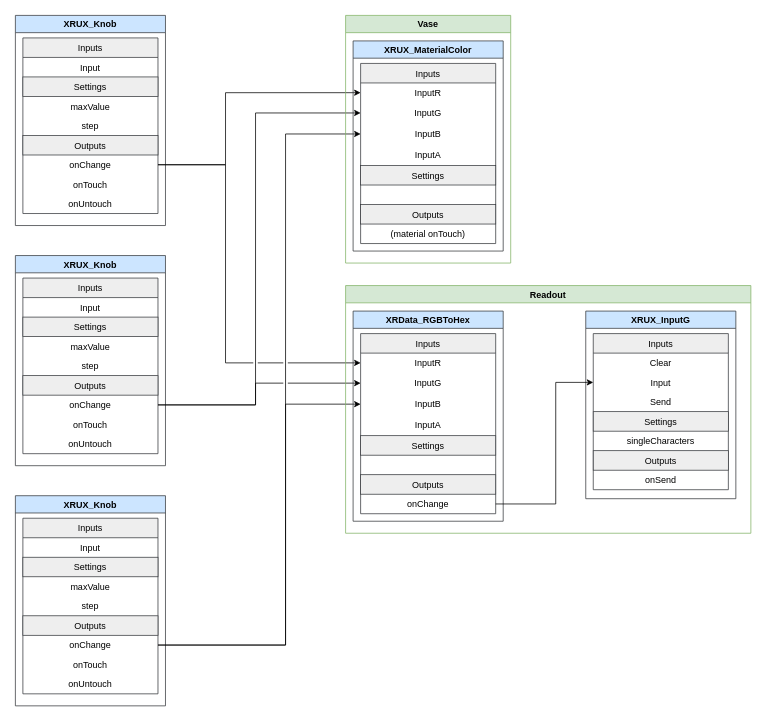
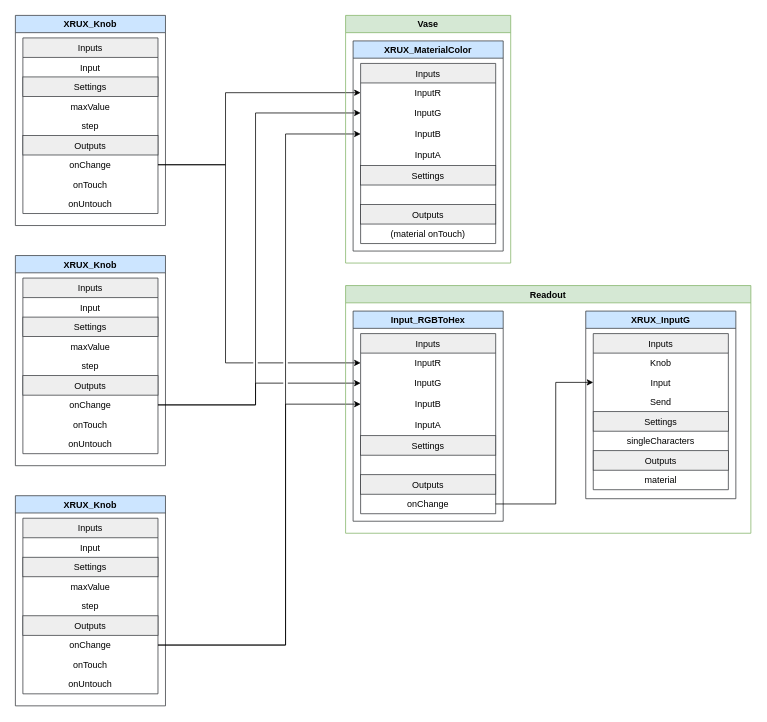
(428, 320) -> (428, 320)
(660, 363) -> (660, 363)
(660, 480) -> (660, 480)
